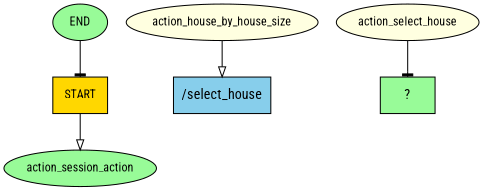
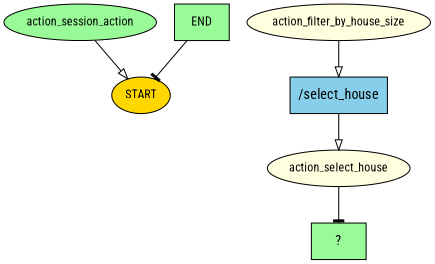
(80, 22) -> (202, 22)
(222, 22) -> (339, 22)
(80, 95) -> (141, 95)
(80, 127) -> (108, 56)
none -> (339, 127)
